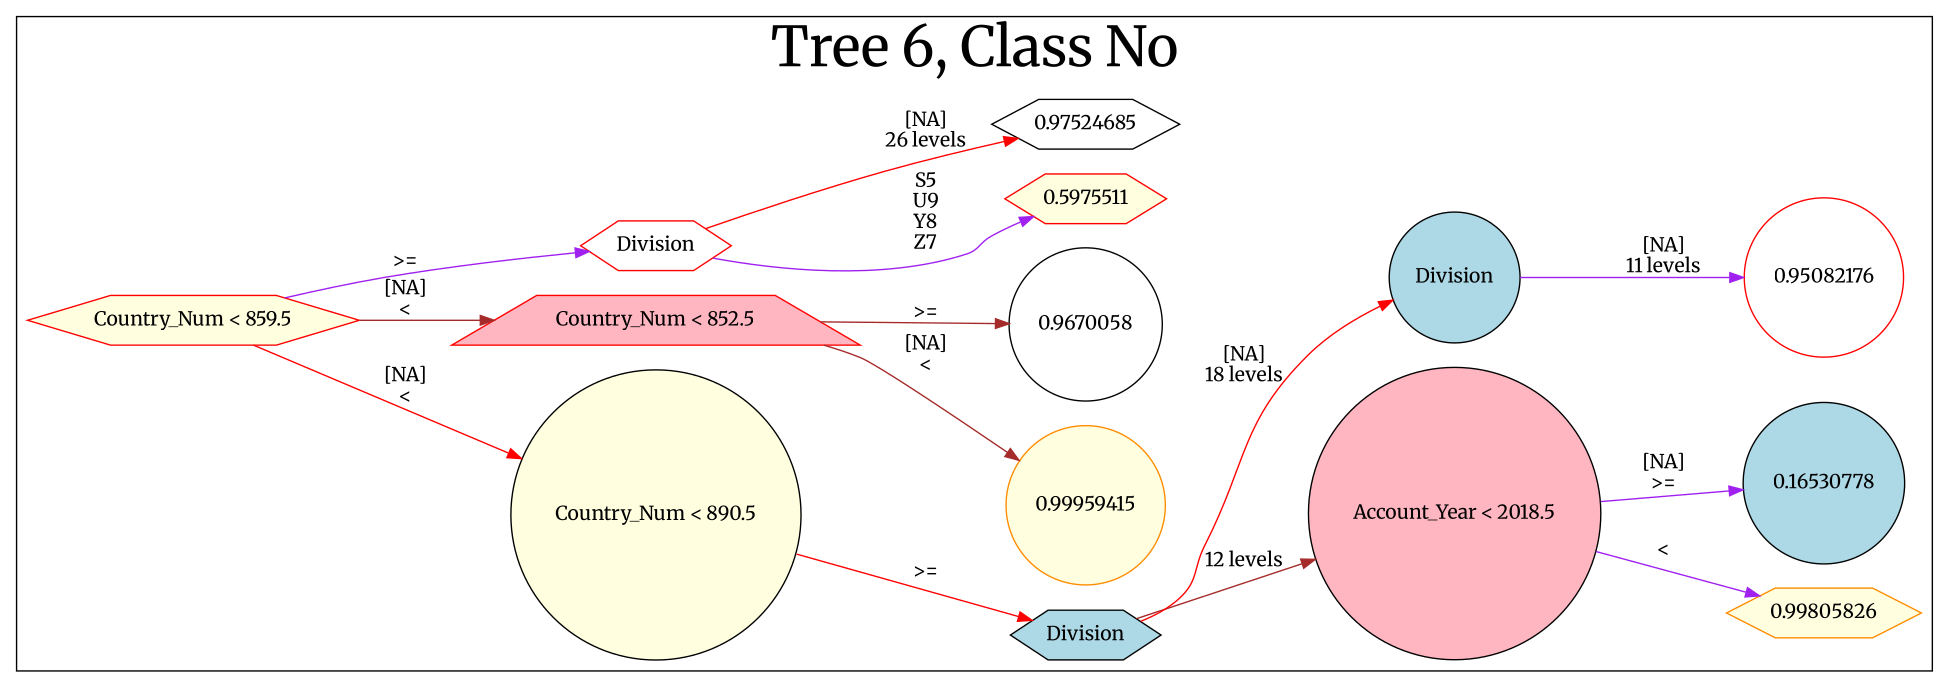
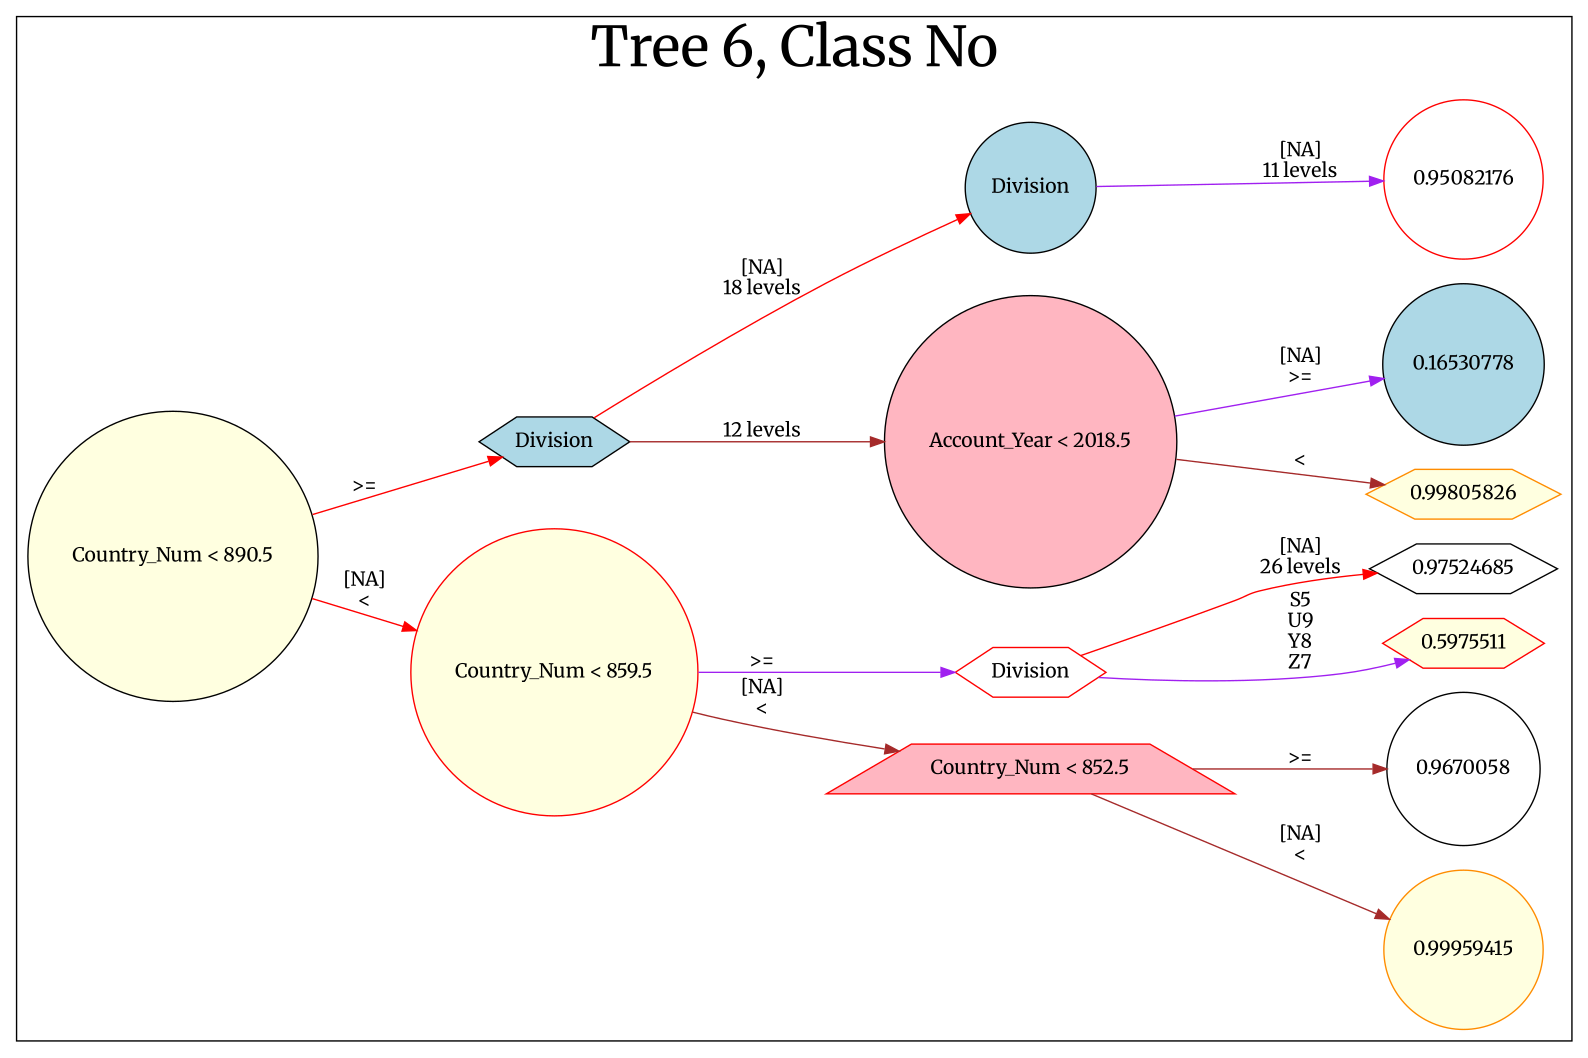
(193, 320) -> (554, 672)
(381, 399) -> (358, 613)
(1671, 572) -> (1273, 471)
